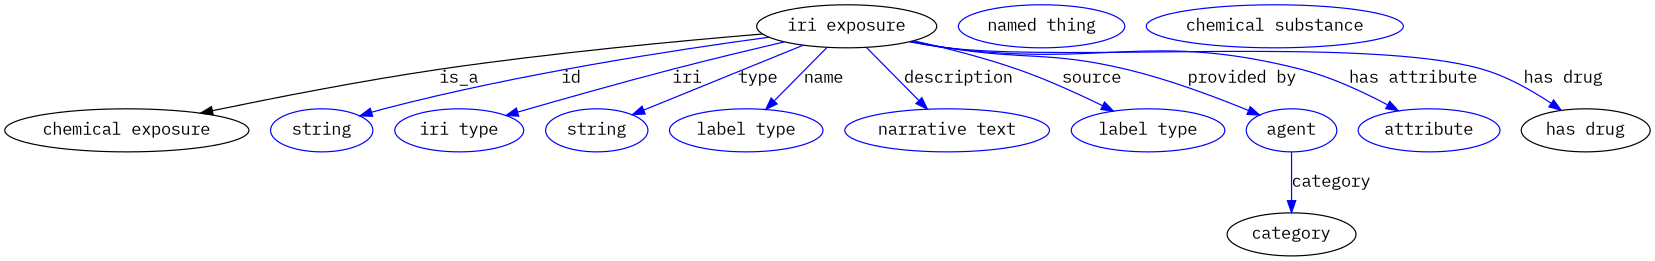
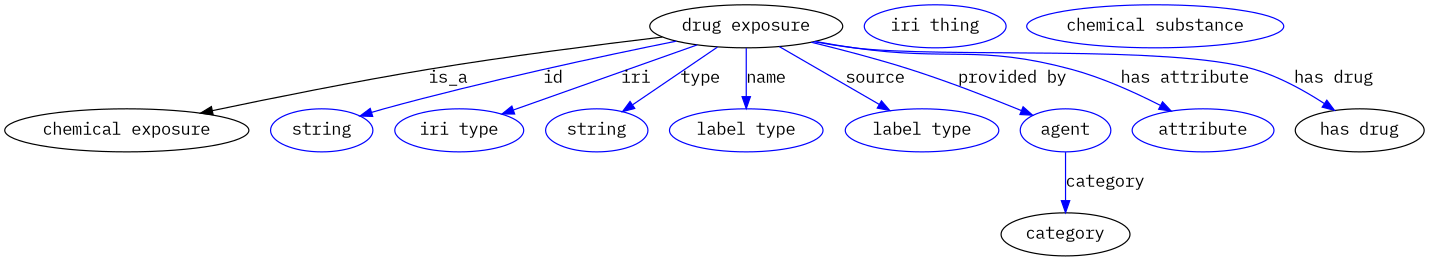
(847, 26) -> (746, 26)
(1042, 26) -> (935, 26)
(947, 130) -> none
